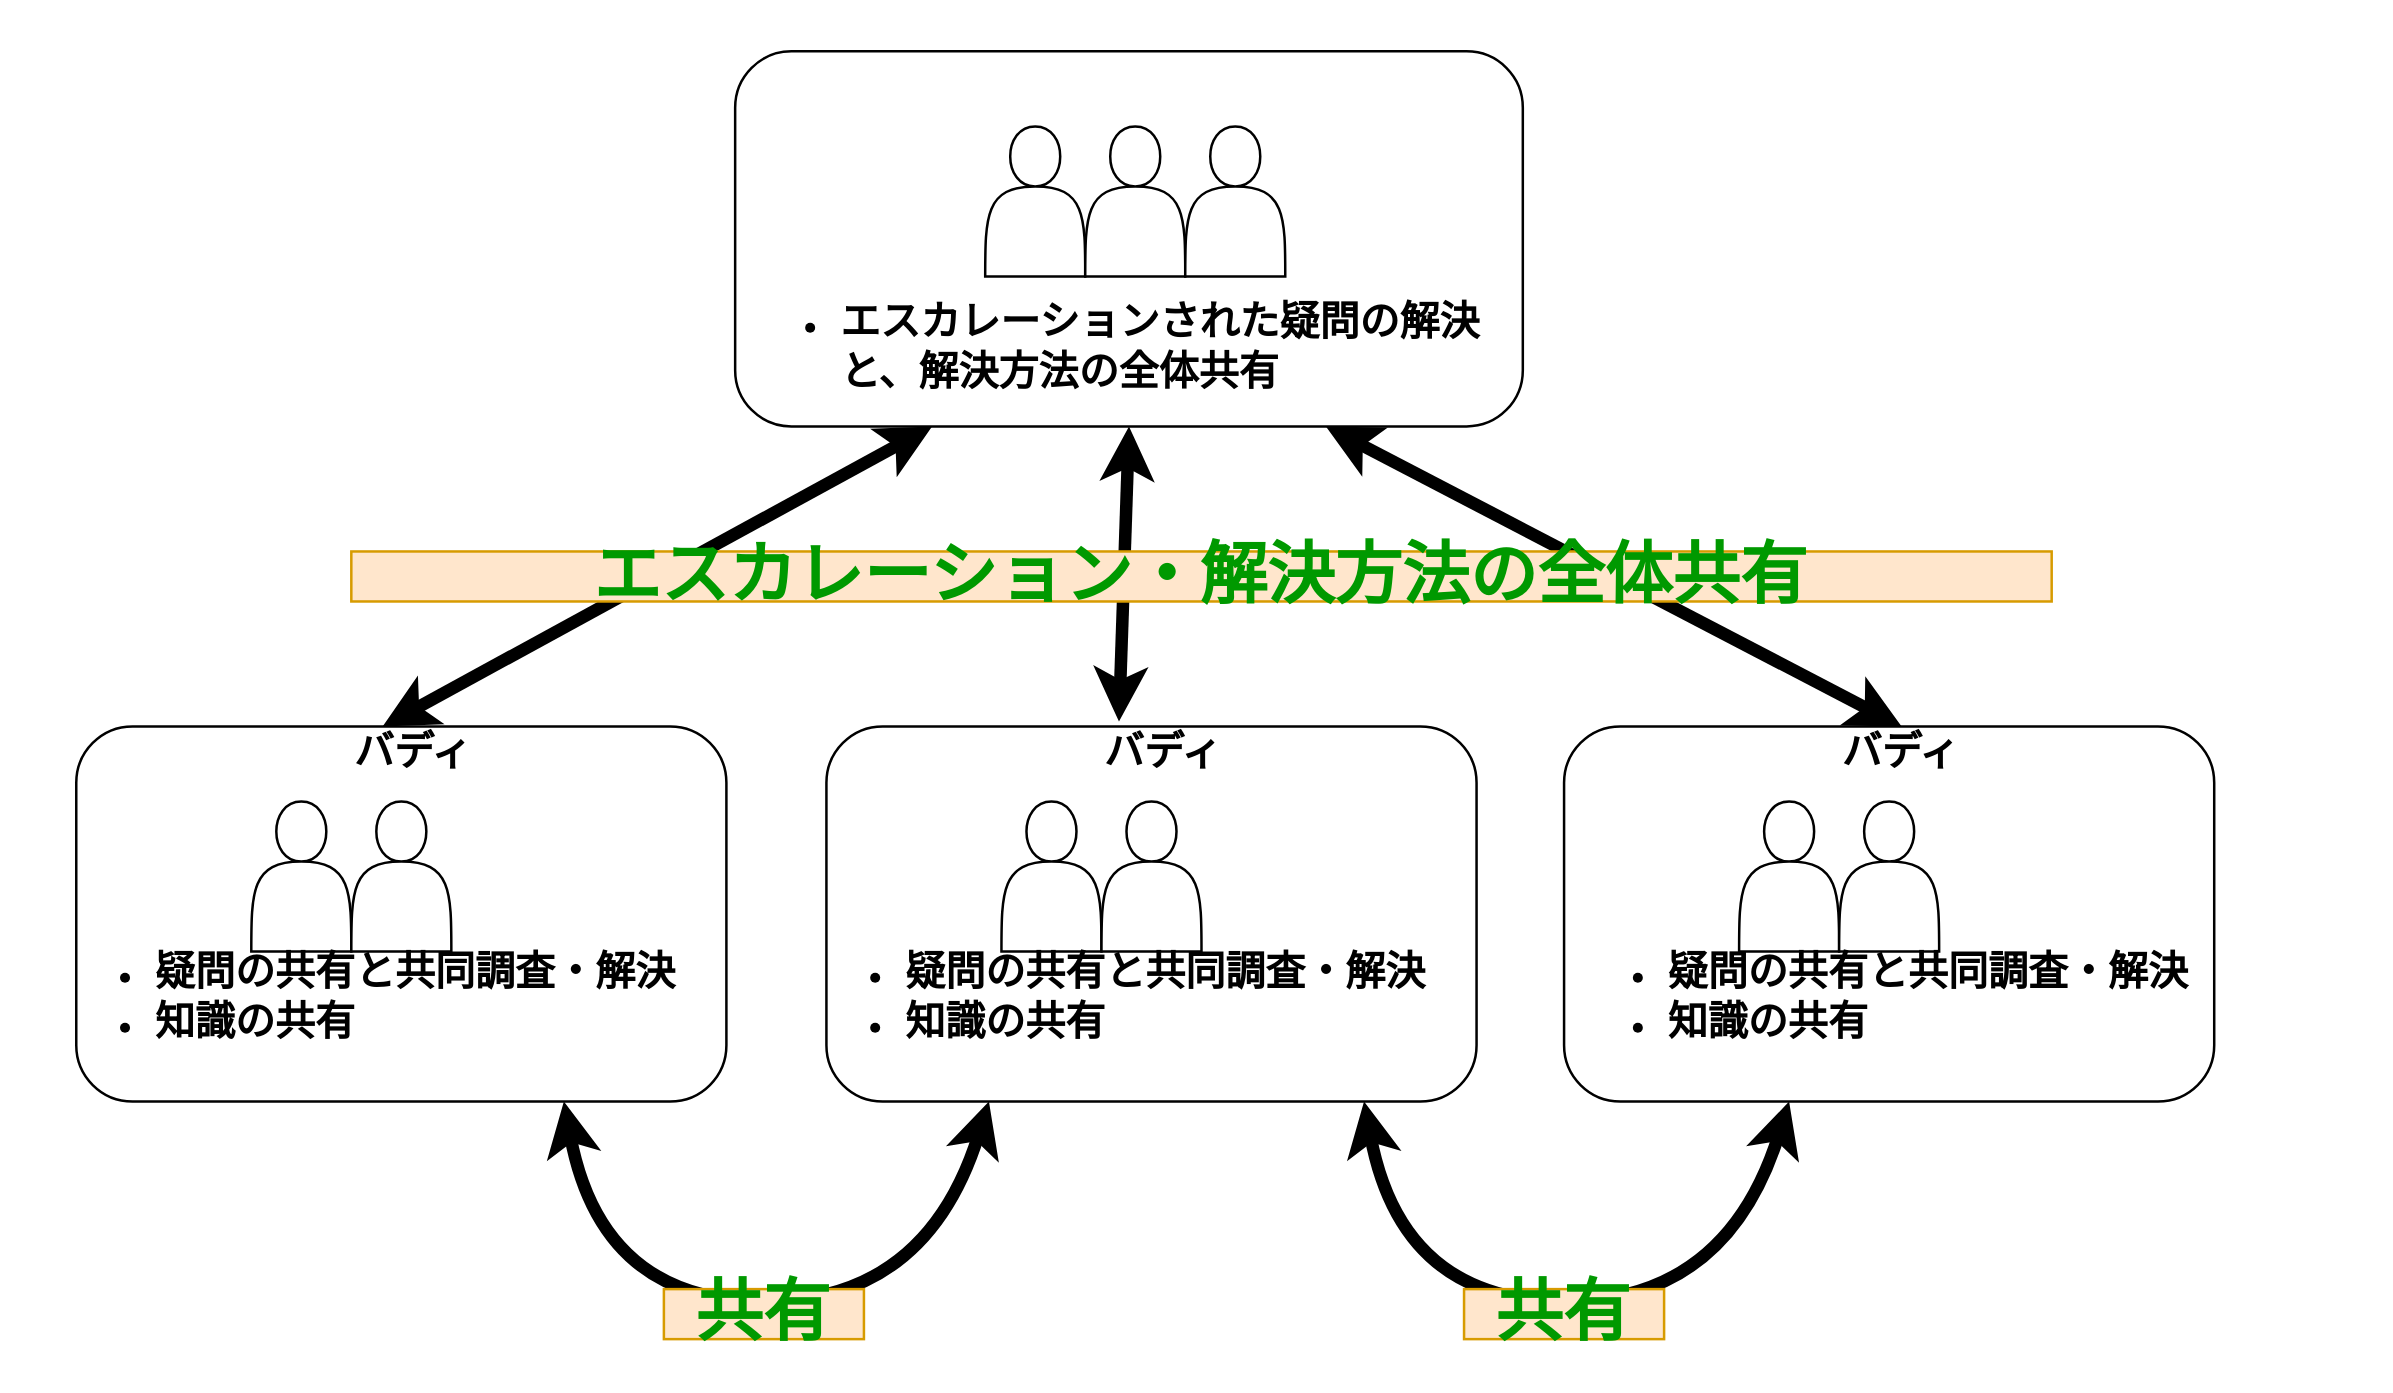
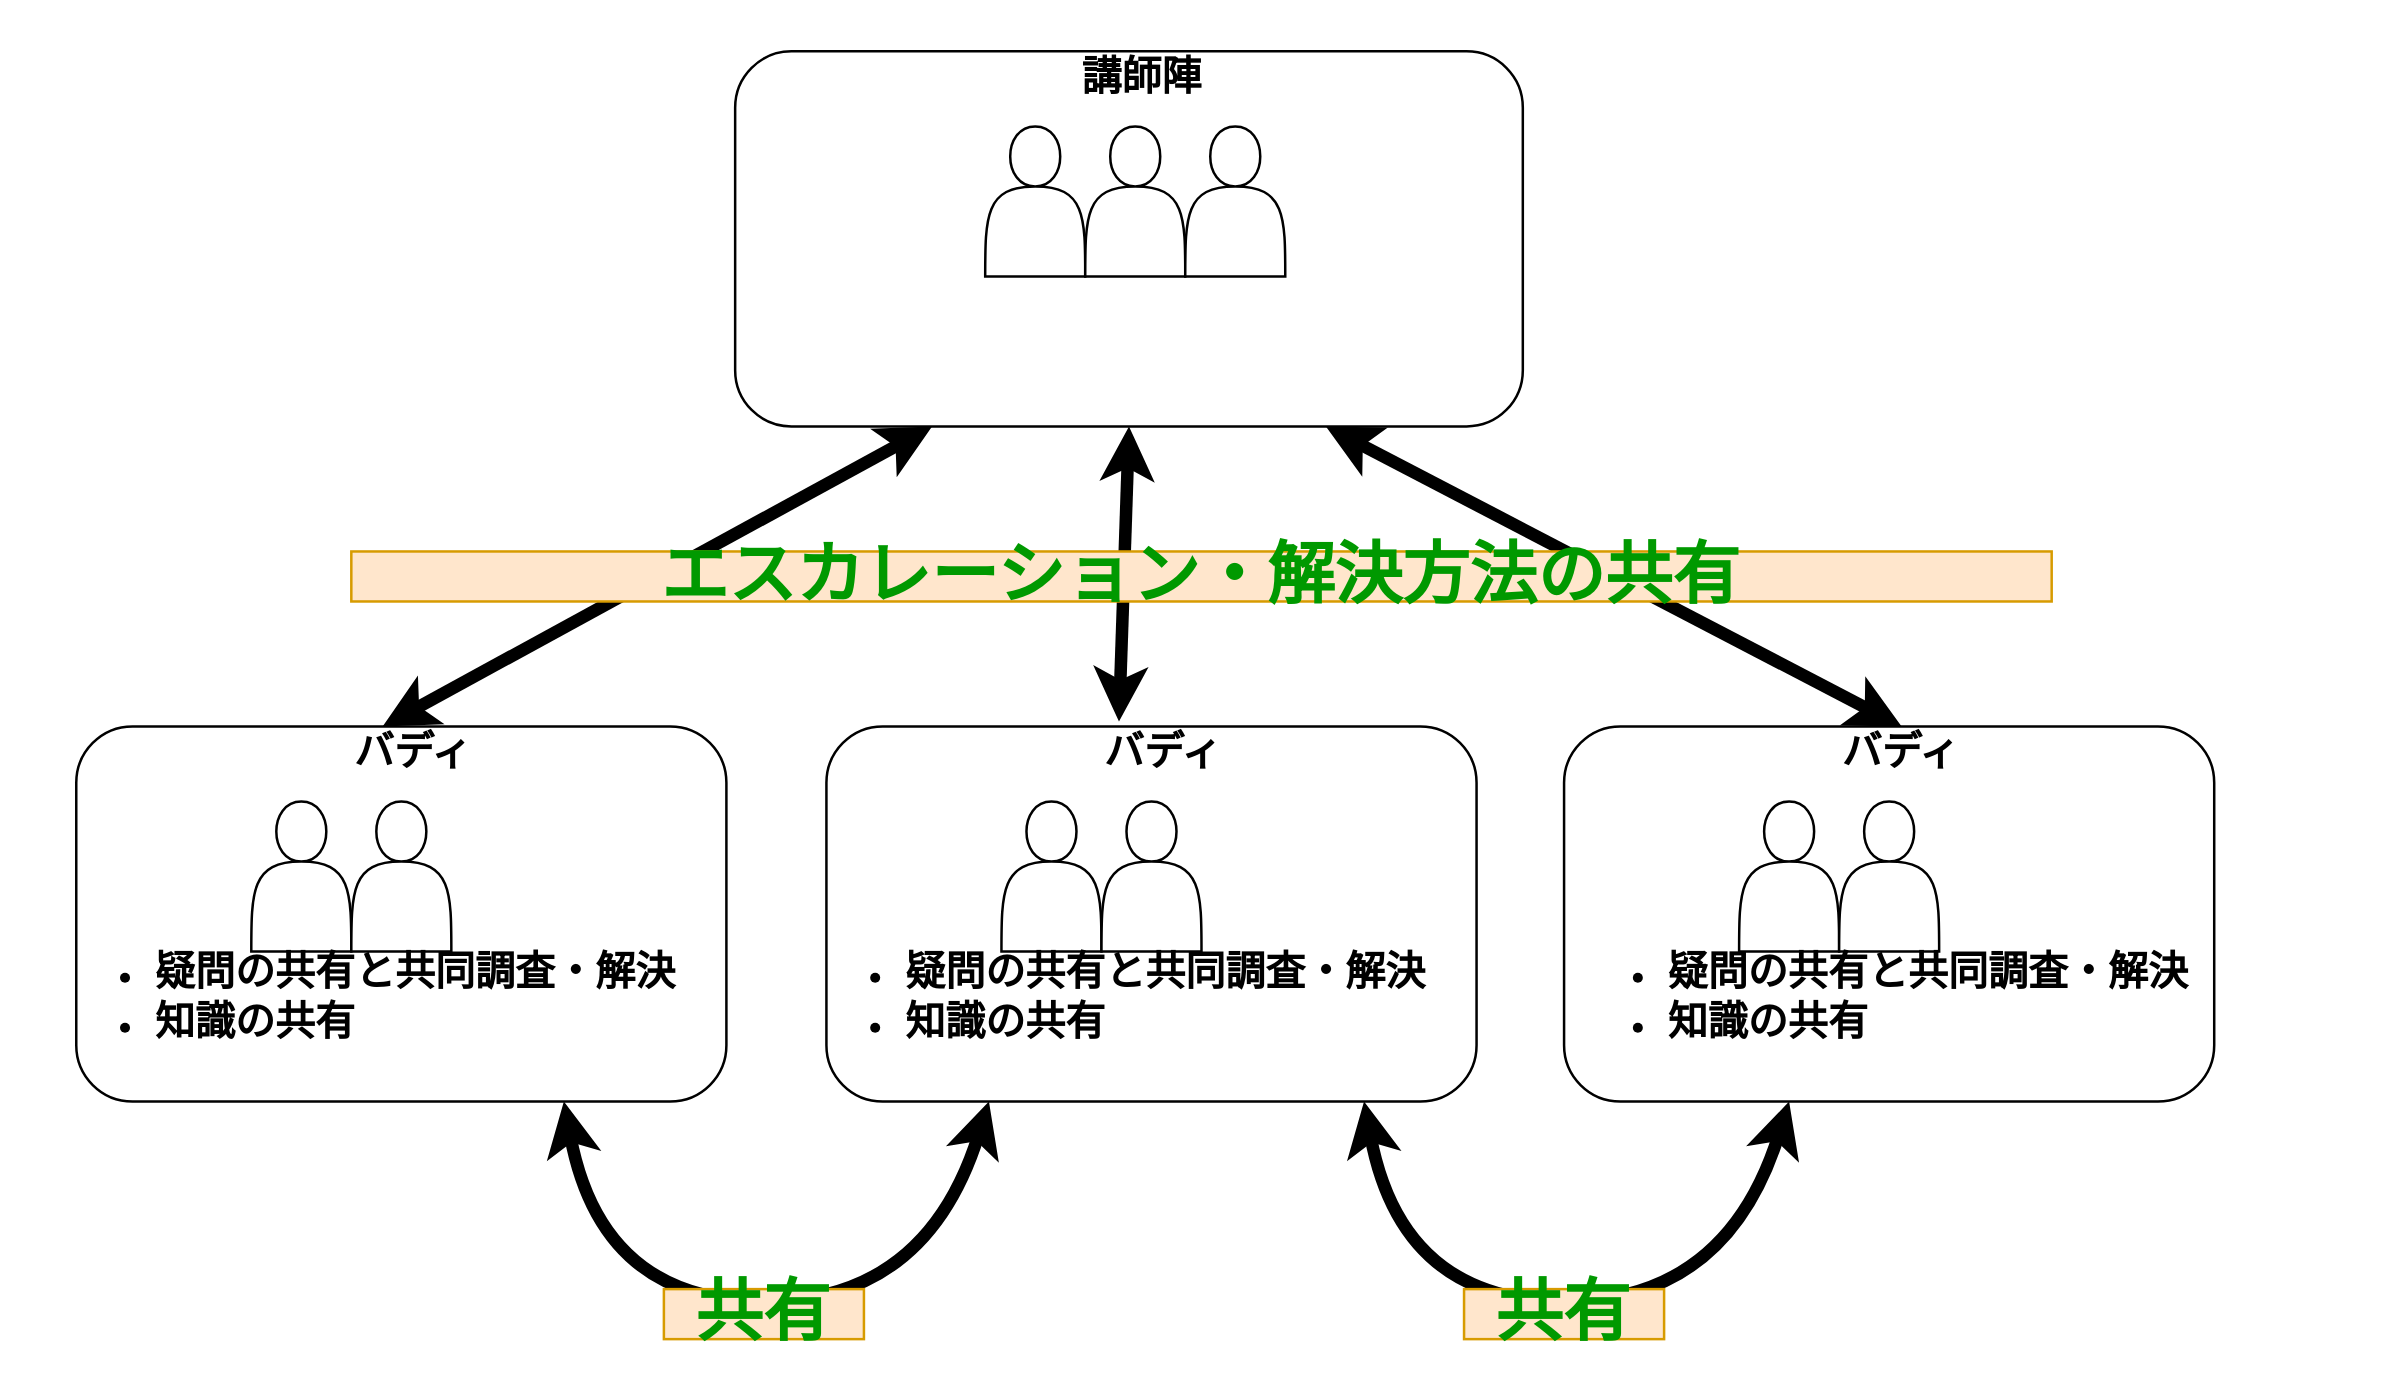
none -> (1141, 76)
(1123, 345) -> none
(1201, 576) -> (1201, 576)
